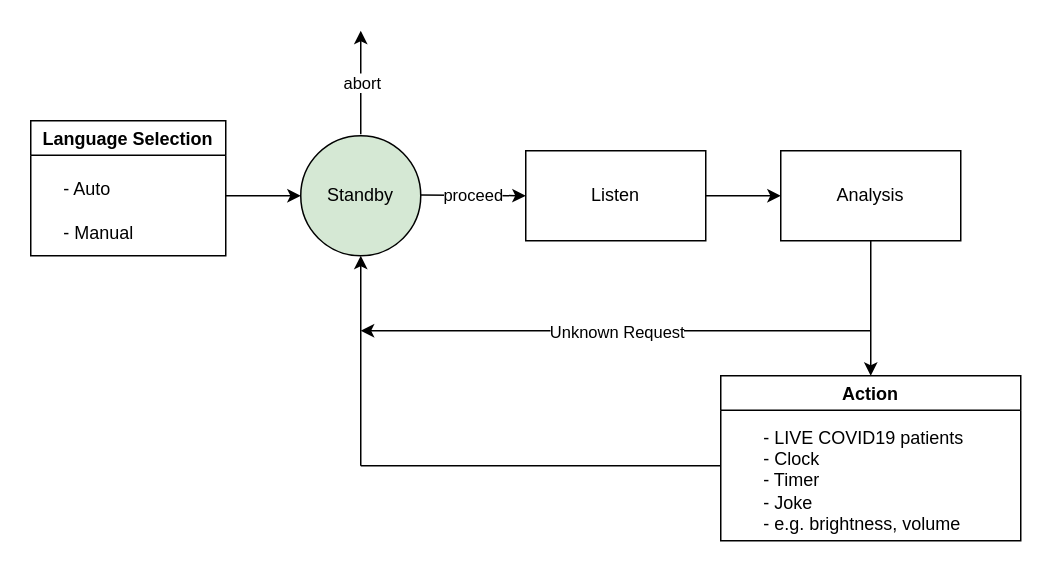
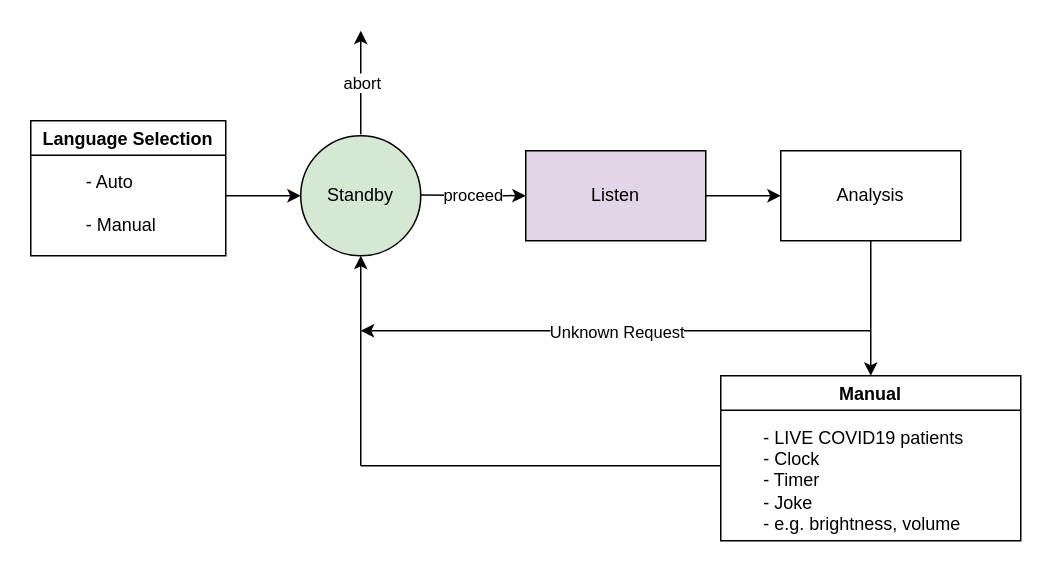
(616, 196) -> (616, 196)
(98, 211) -> (121, 203)
(870, 394) -> (870, 394)
